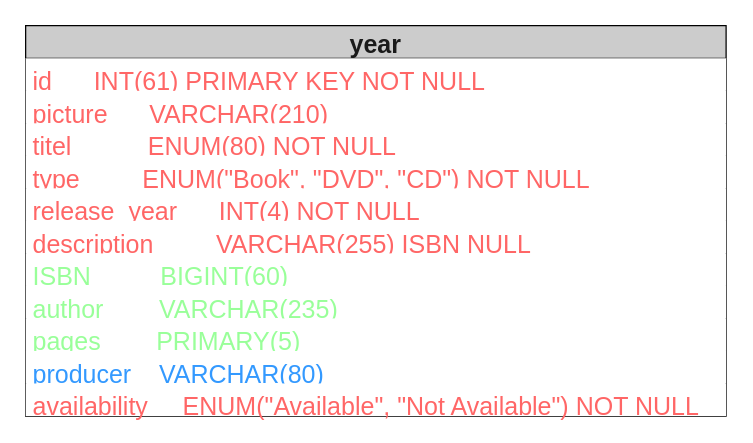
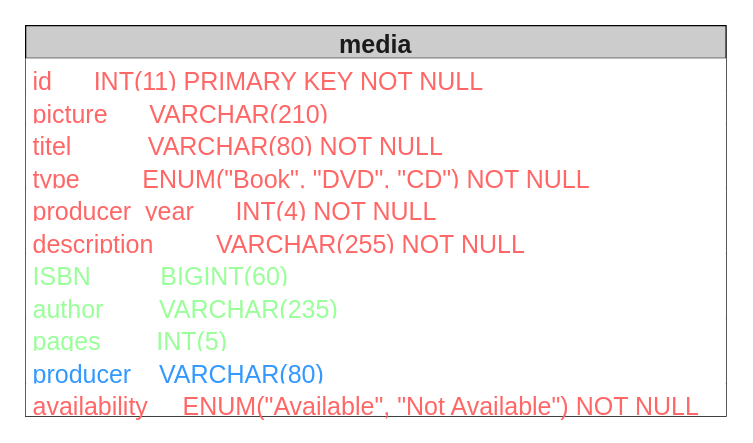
(375, 44) -> (375, 44)
(259, 82) -> (259, 82)
(234, 147) -> (255, 147)
(244, 212) -> (254, 212)
(301, 244) -> (294, 244)
(181, 342) -> (153, 342)
